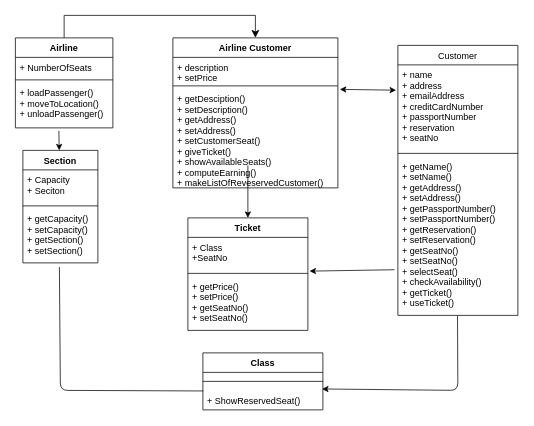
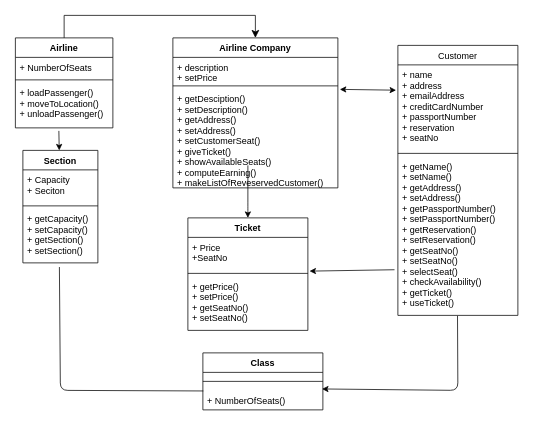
(255, 48) -> (255, 48)
(207, 248) -> (207, 248)
(256, 401) -> (249, 401)
